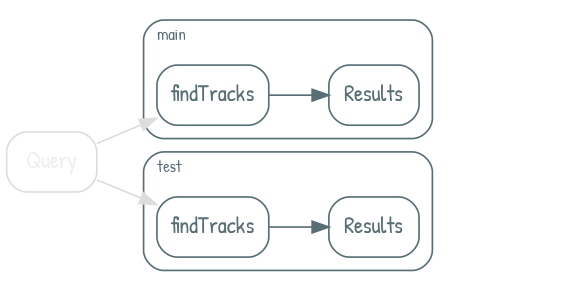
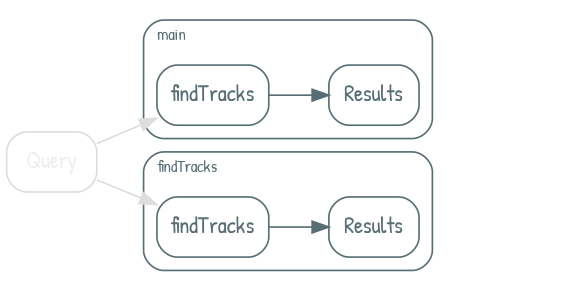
(170, 168) -> (188, 168)
